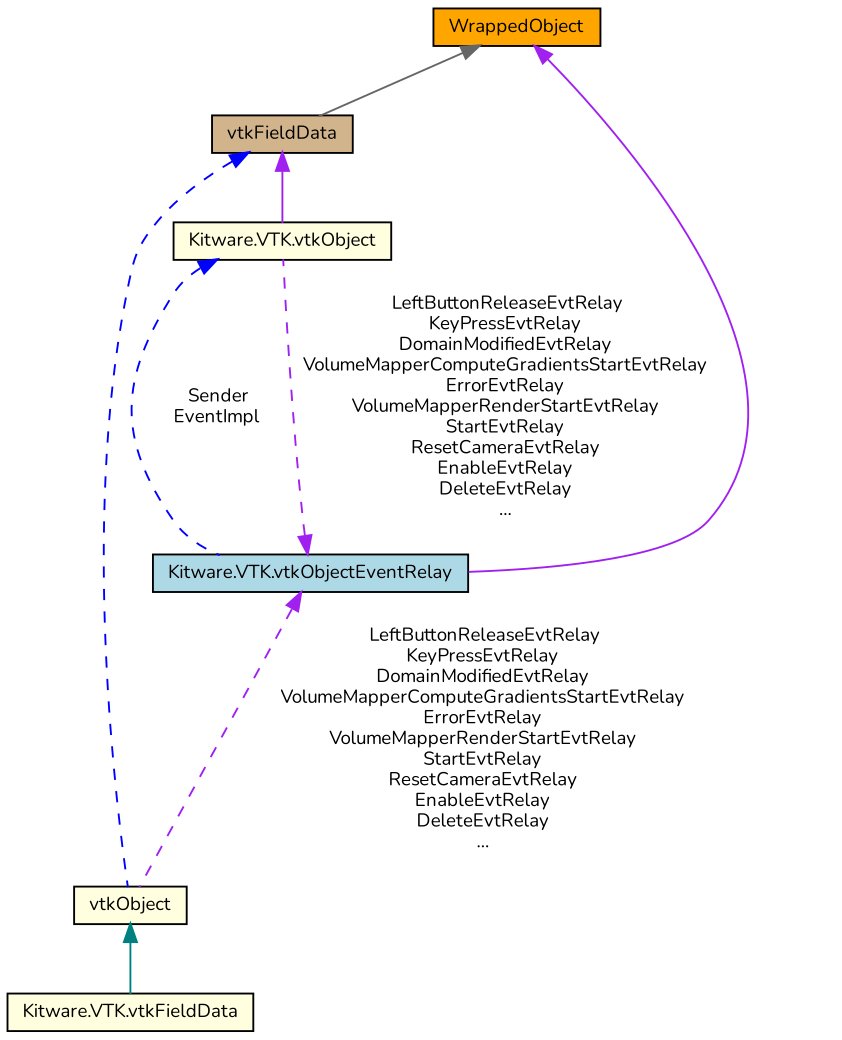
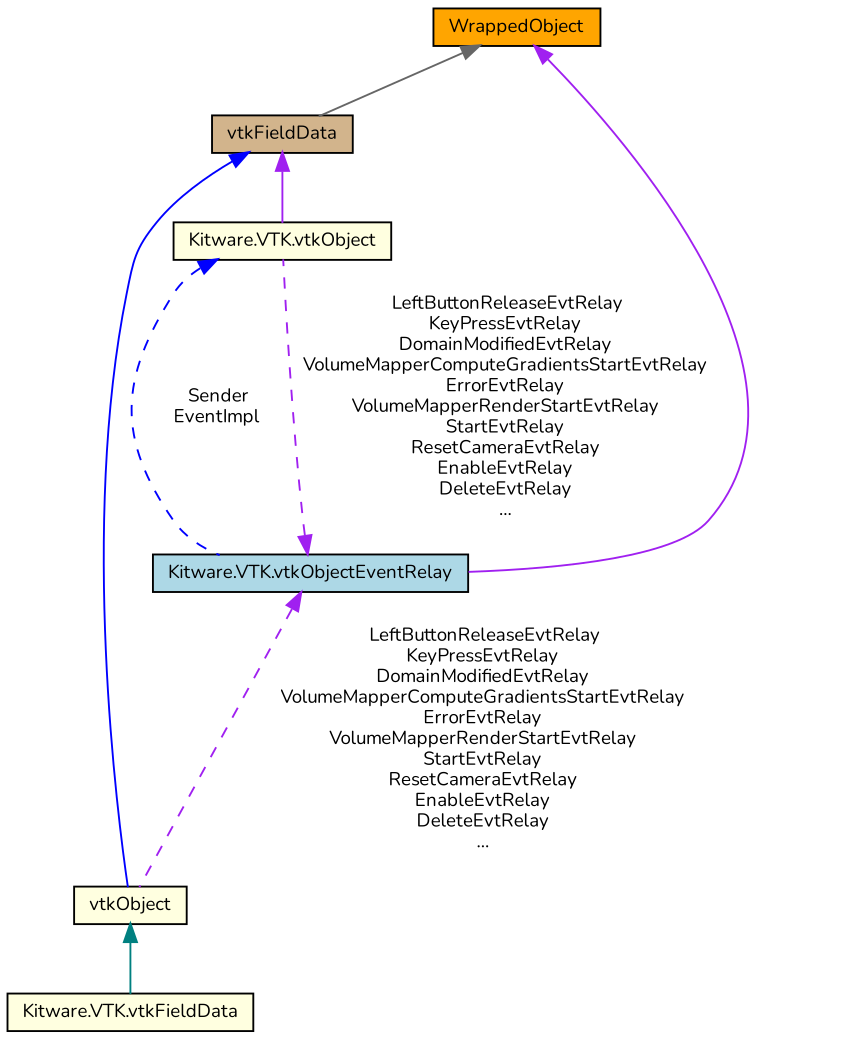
(105, 502) -> (105, 502)
